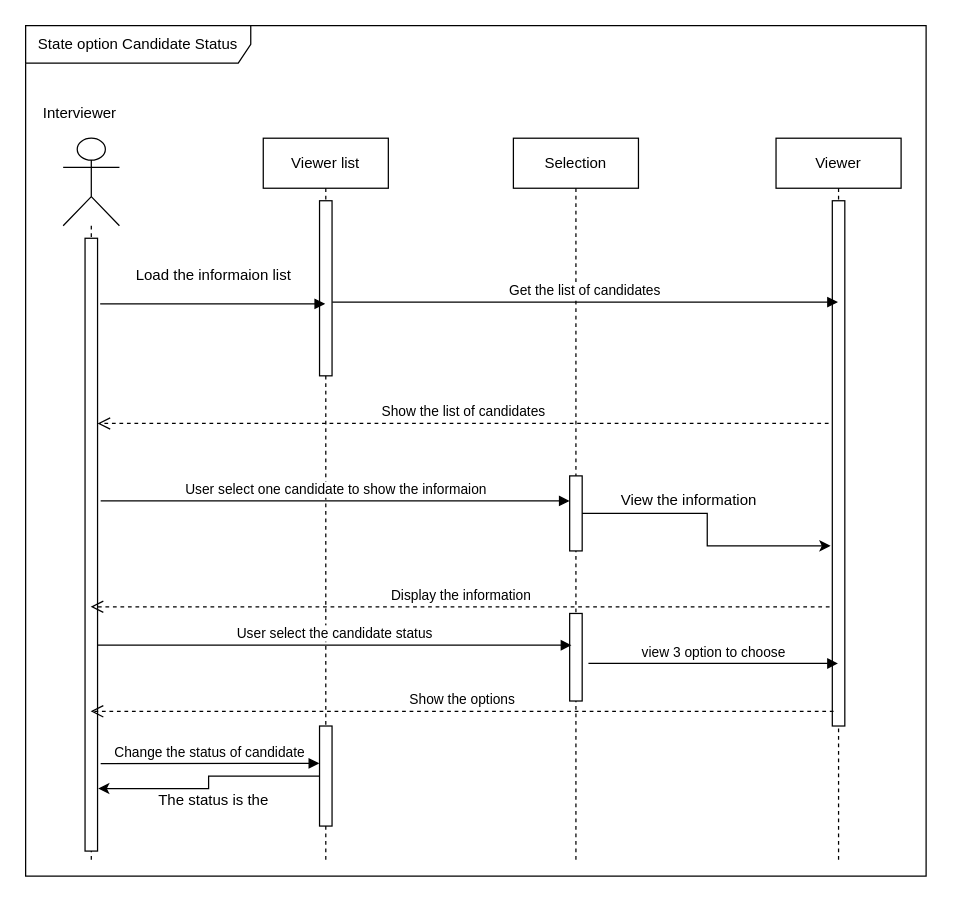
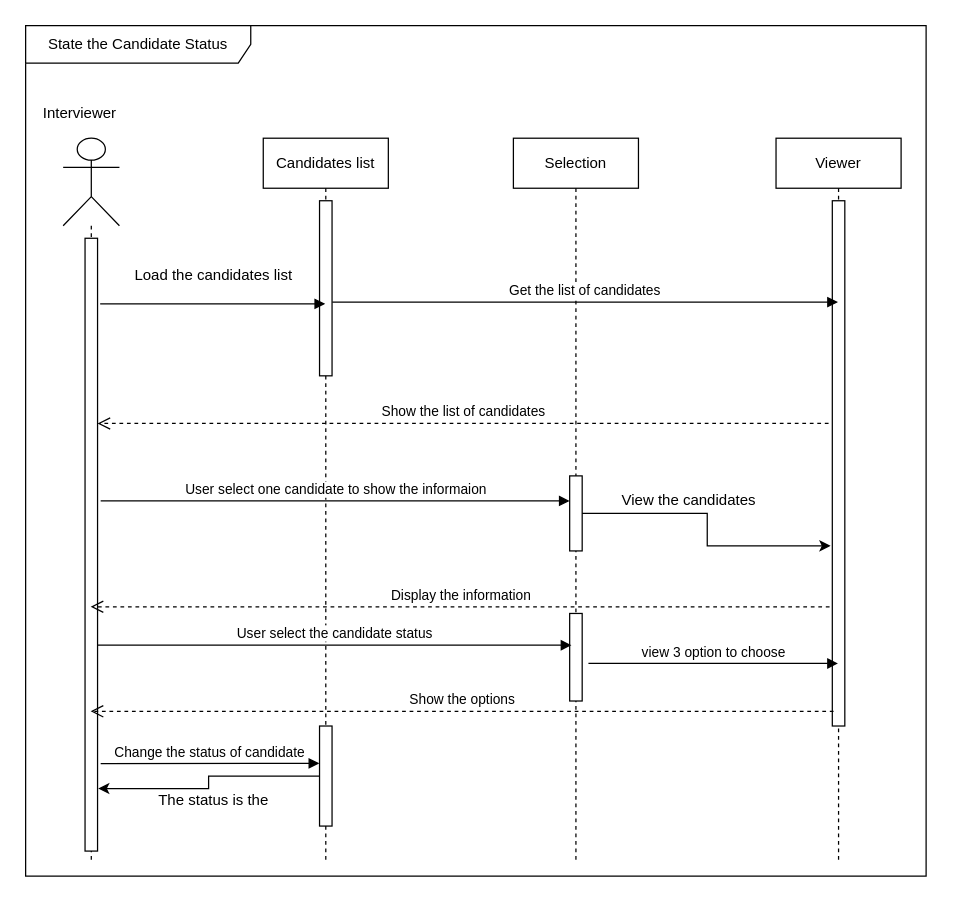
(138, 44) -> (138, 44)
(326, 163) -> (326, 163)
(214, 276) -> (214, 276)
(689, 501) -> (689, 501)
